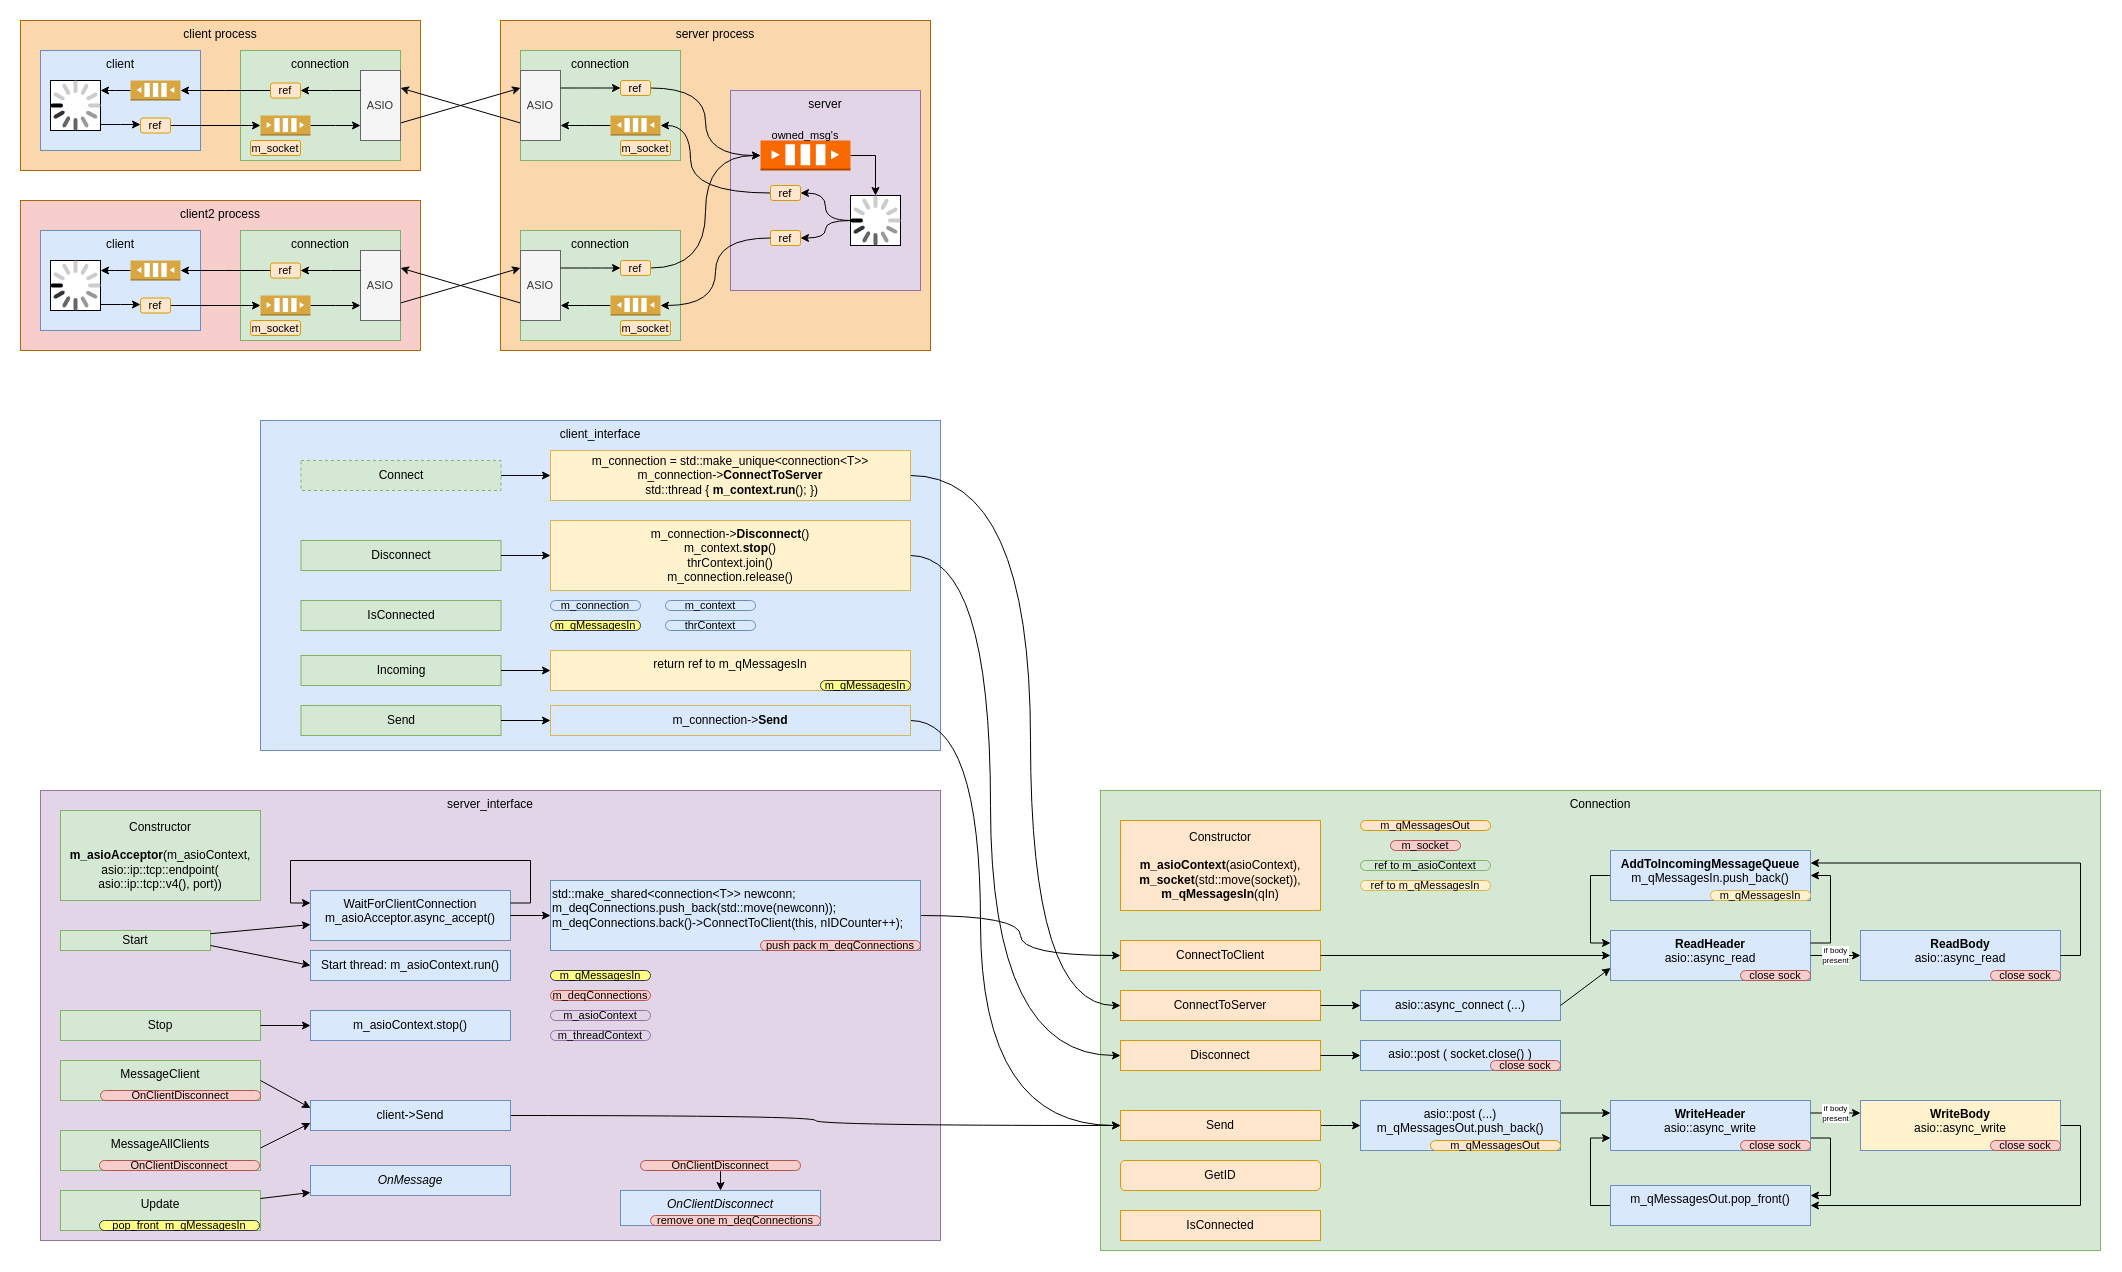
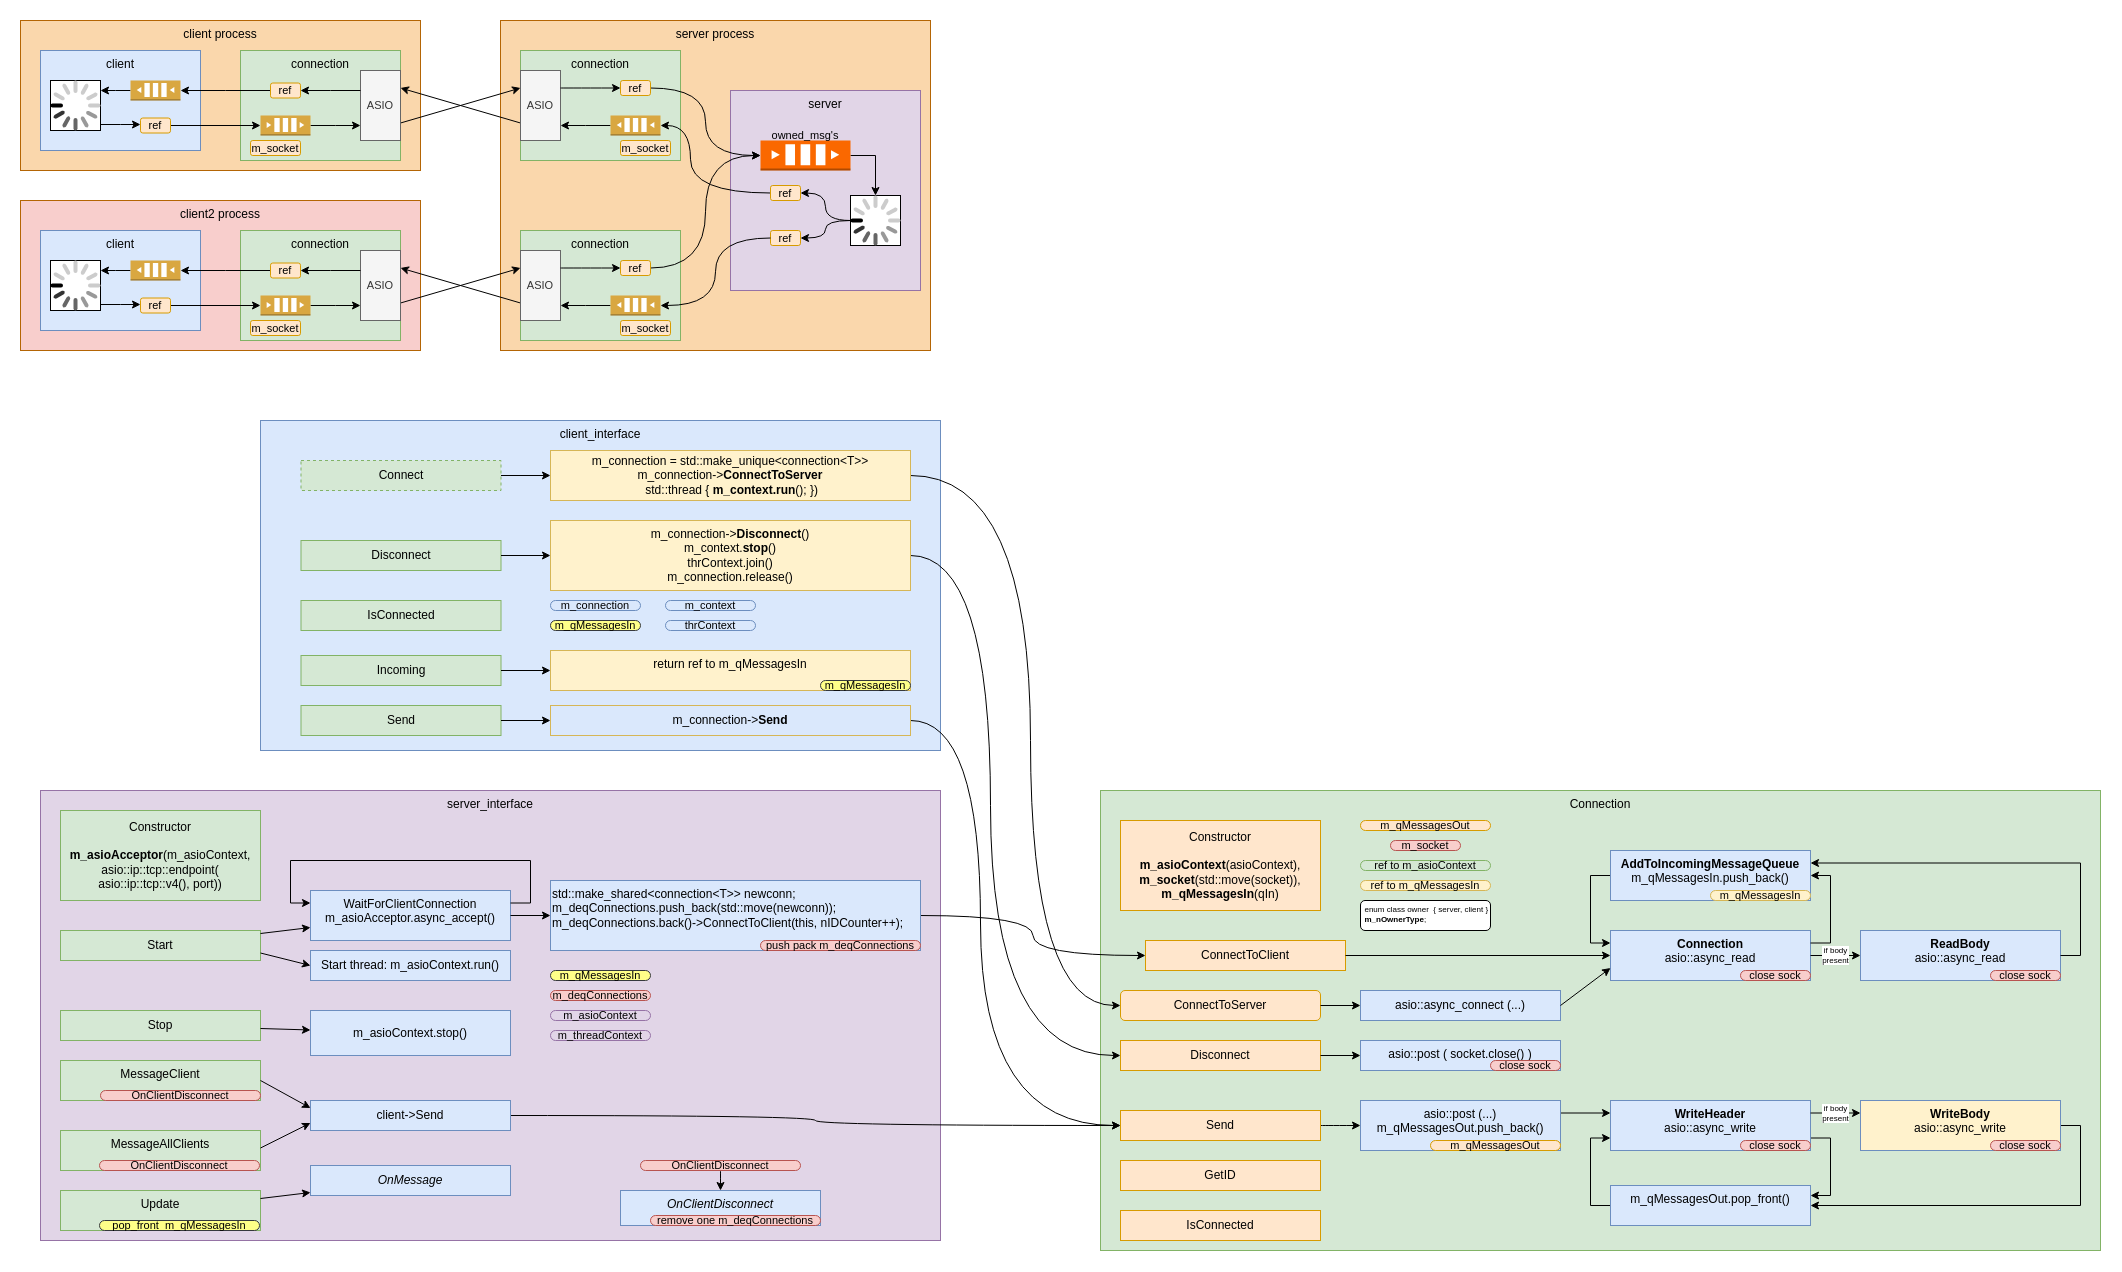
none -> (1426, 916)
(136, 941) -> (161, 946)
(1711, 952) -> (1711, 952)
(1221, 956) -> (1246, 956)
(1221, 1006) -> (1221, 1006)
(411, 1026) -> (411, 1033)
(1221, 1176) -> (1221, 1176)
